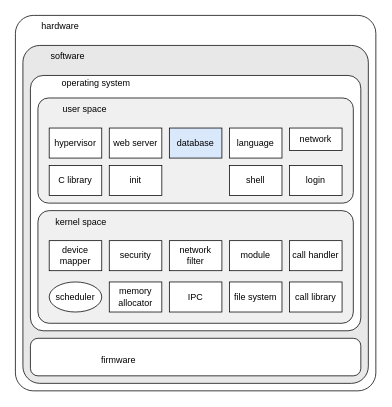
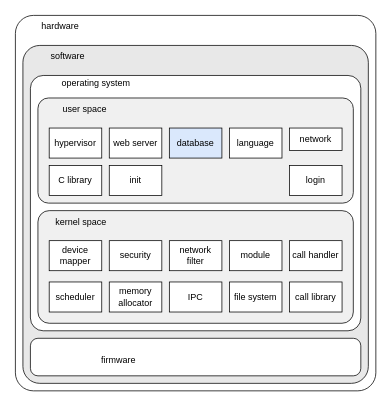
(255, 180) -> none
(75, 297) -> (75, 297)
